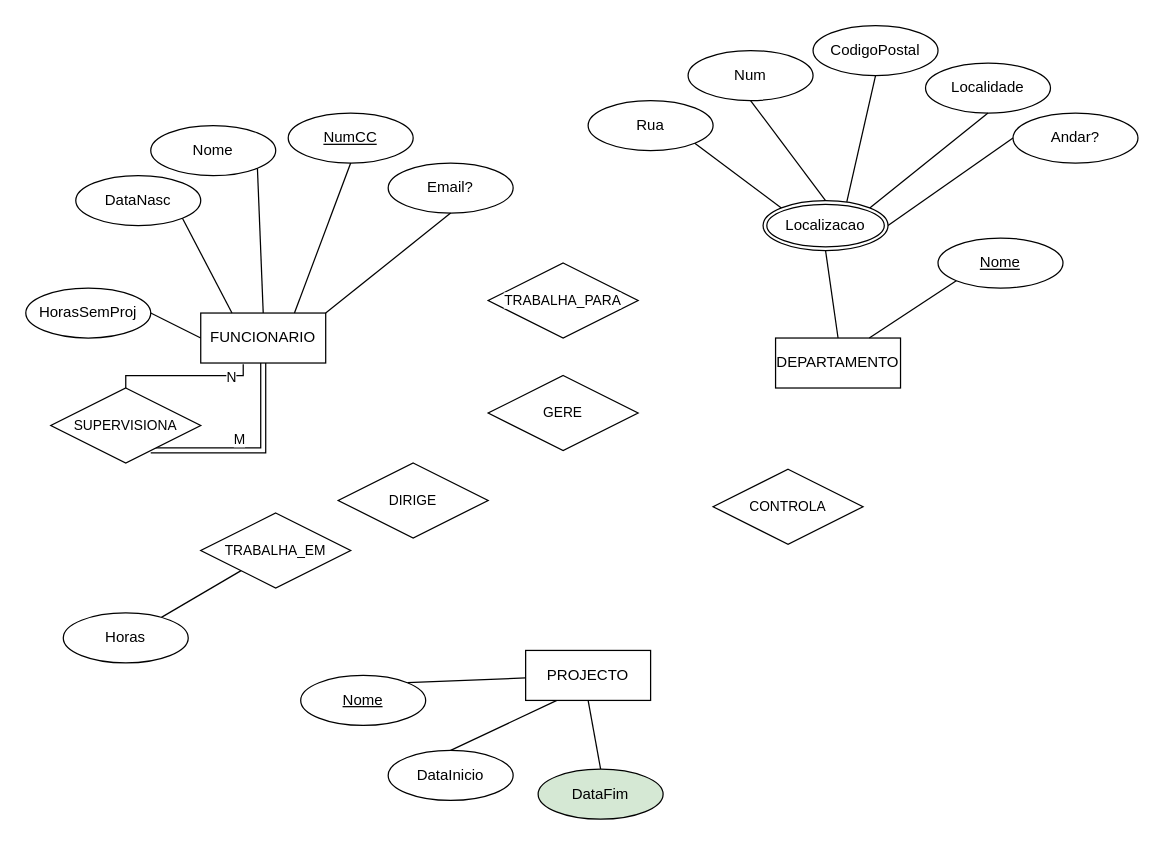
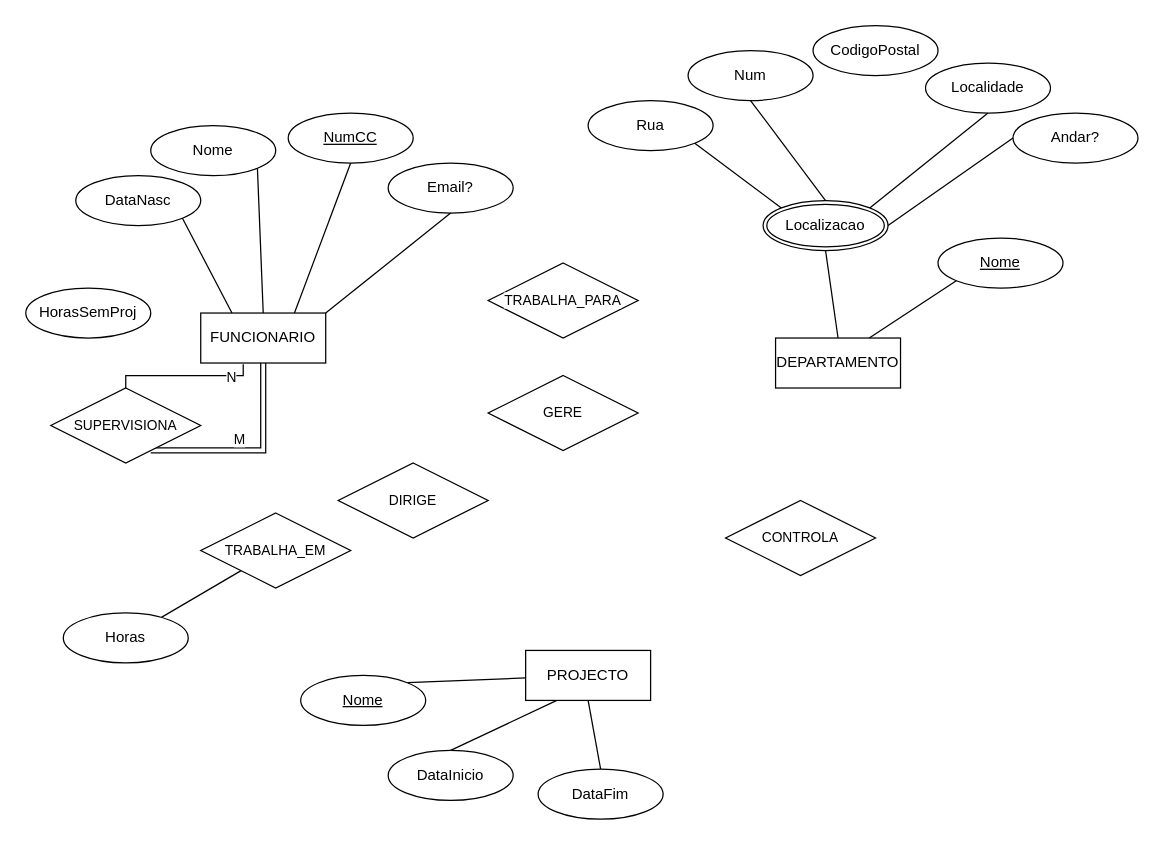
(861, 138) -> none
(175, 325) -> none
(788, 507) -> (801, 538)
(601, 794) -> (601, 794)
